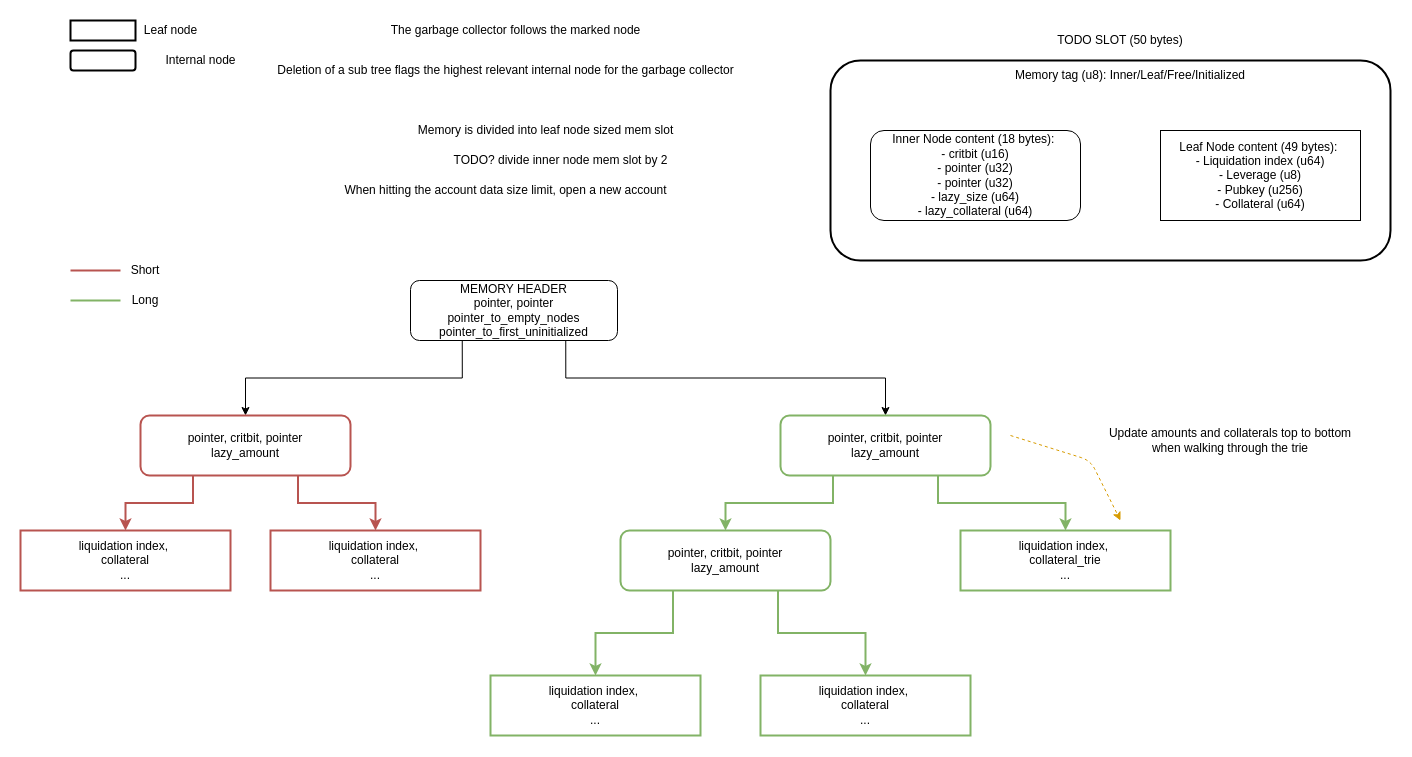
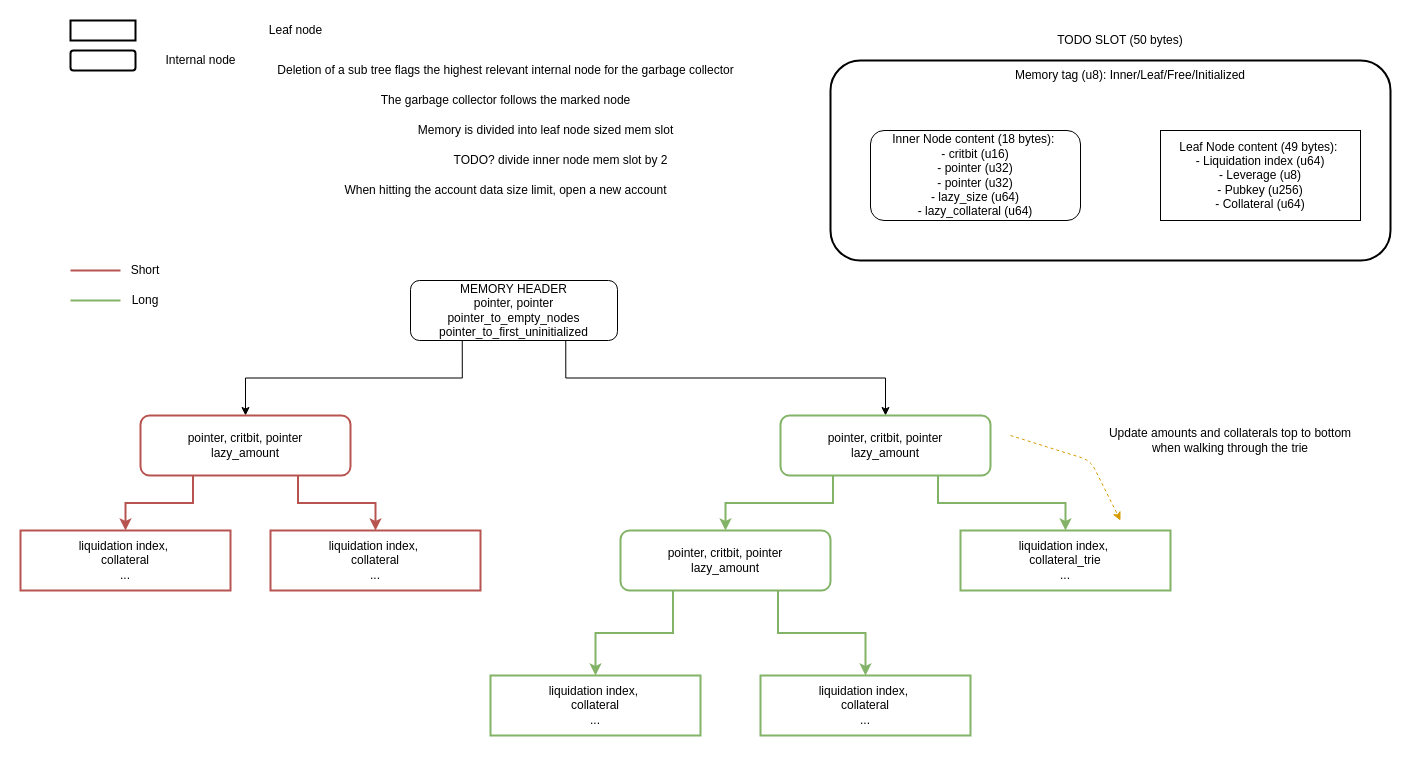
(171, 31) -> (296, 31)
(516, 31) -> (506, 101)
